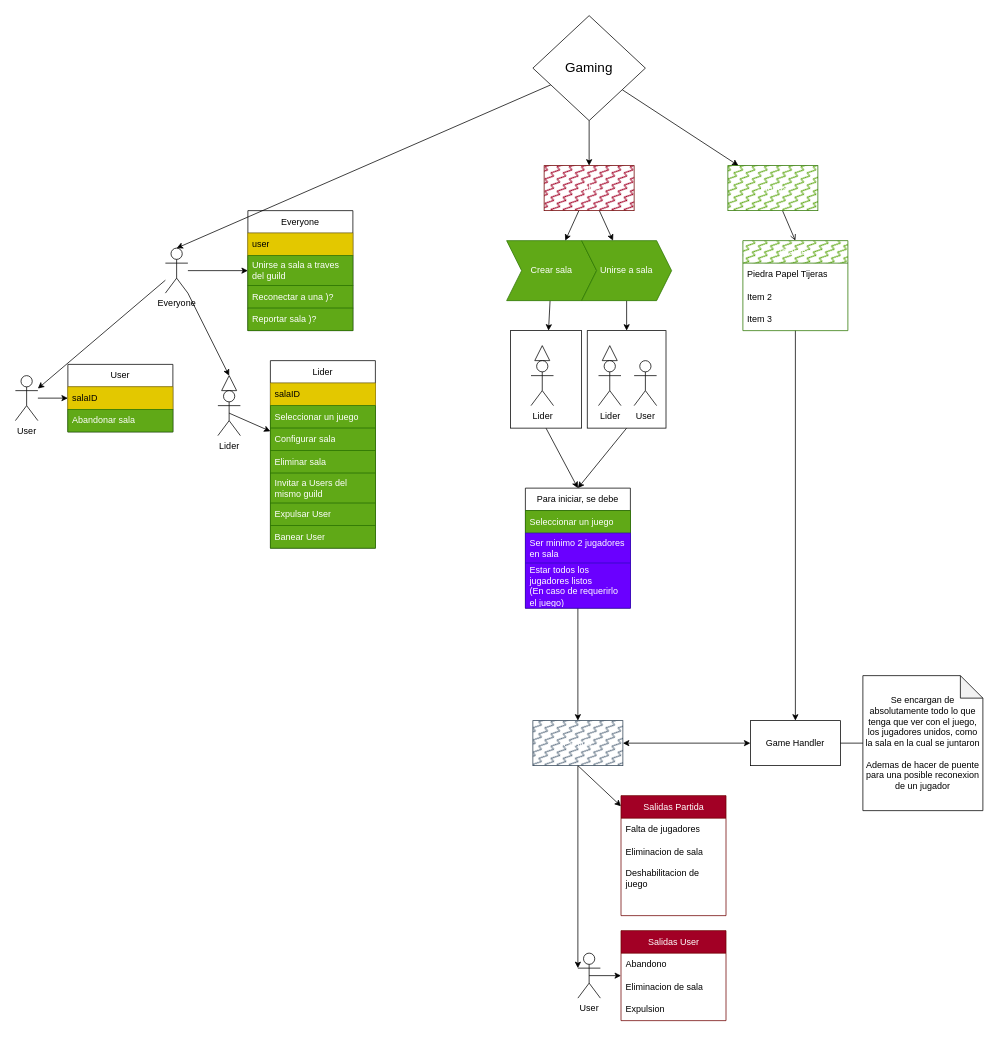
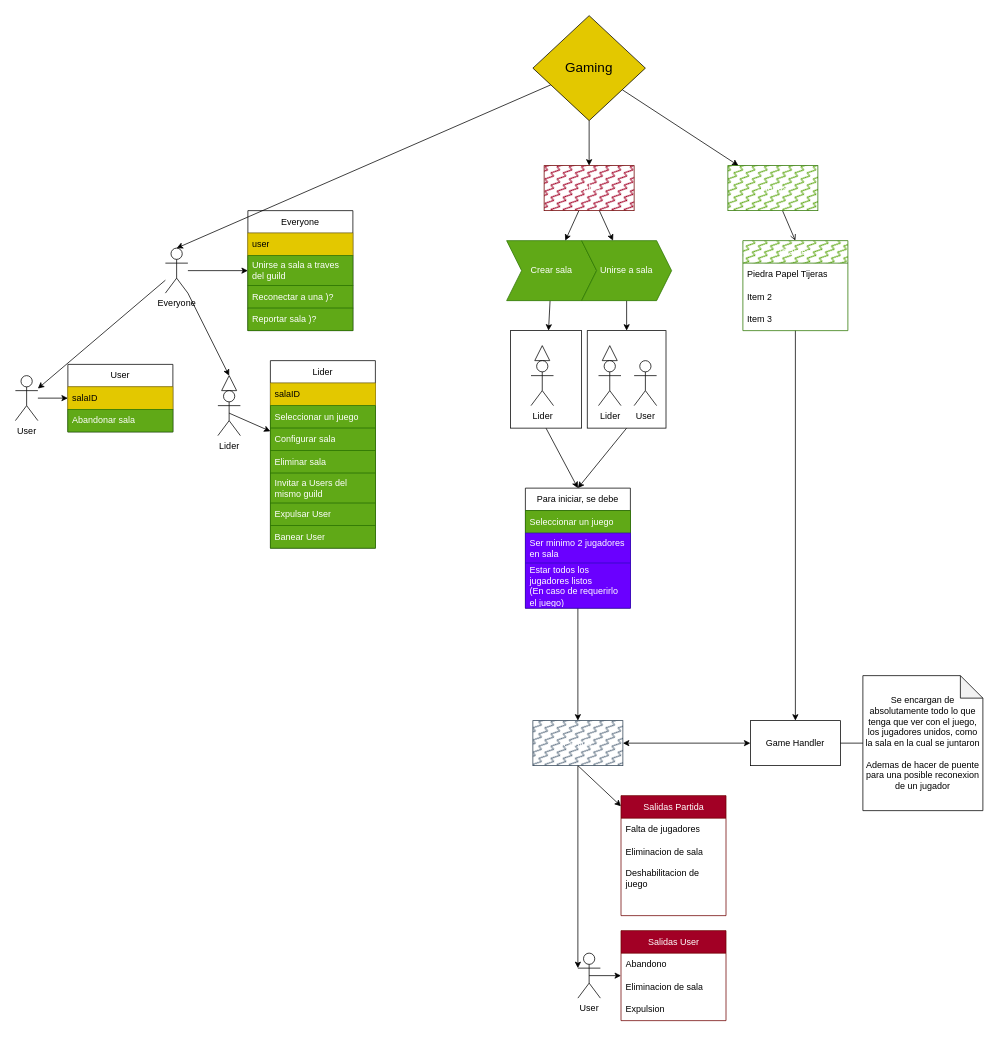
(589, 68) -> (589, 68)
